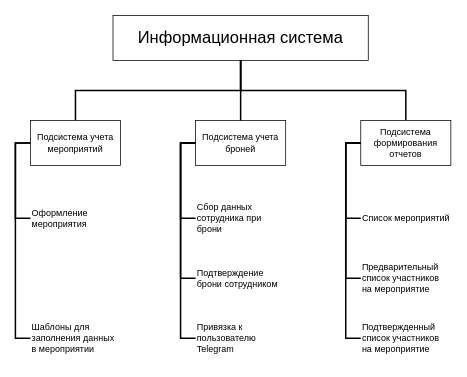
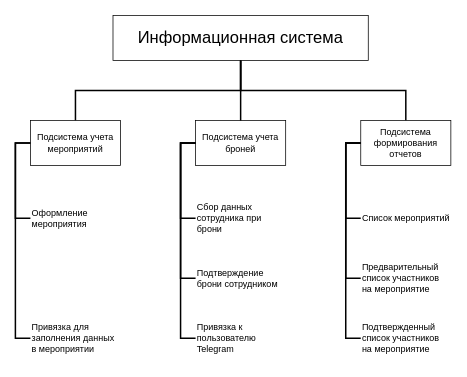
(76, 338) -> (76, 338)
